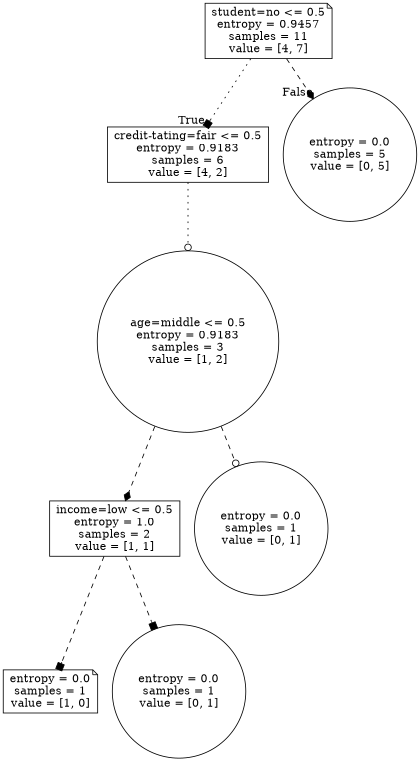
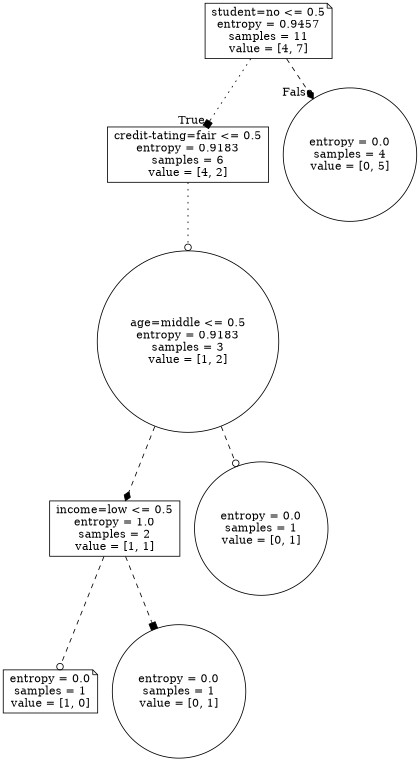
(350, 155) -> (350, 155)
(83, 610) -> (83, 610)
